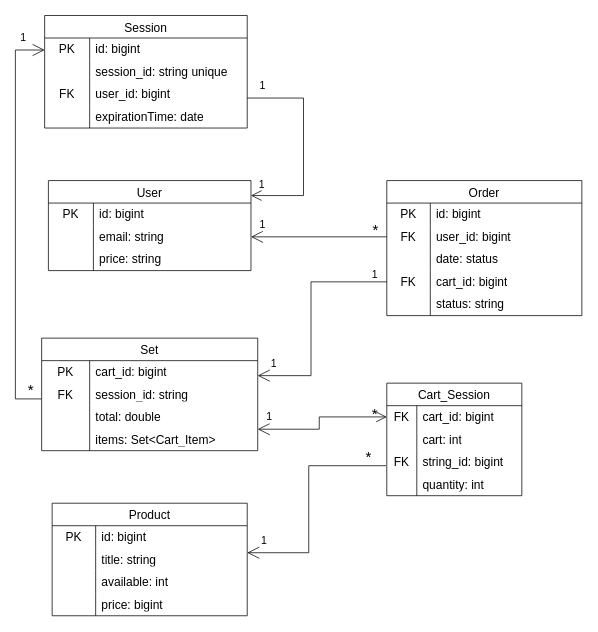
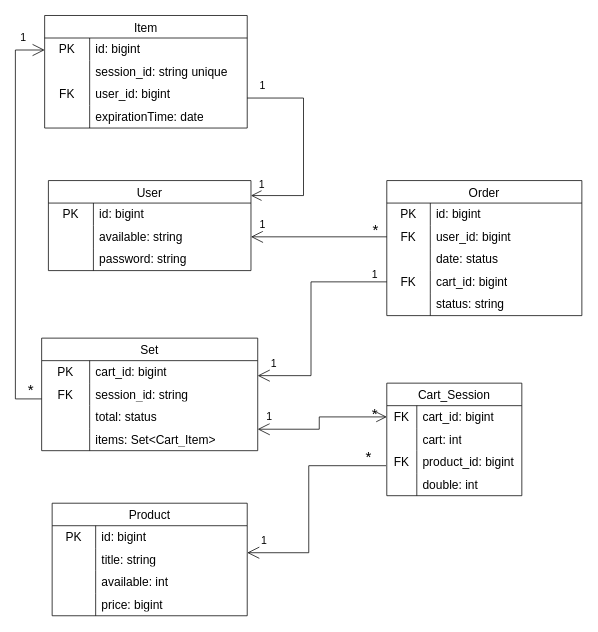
(146, 28) -> (146, 28)
(135, 237) -> (147, 237)
(137, 259) -> (148, 259)
(133, 417) -> (135, 417)
(470, 462) -> (472, 462)
(460, 484) -> (453, 484)
